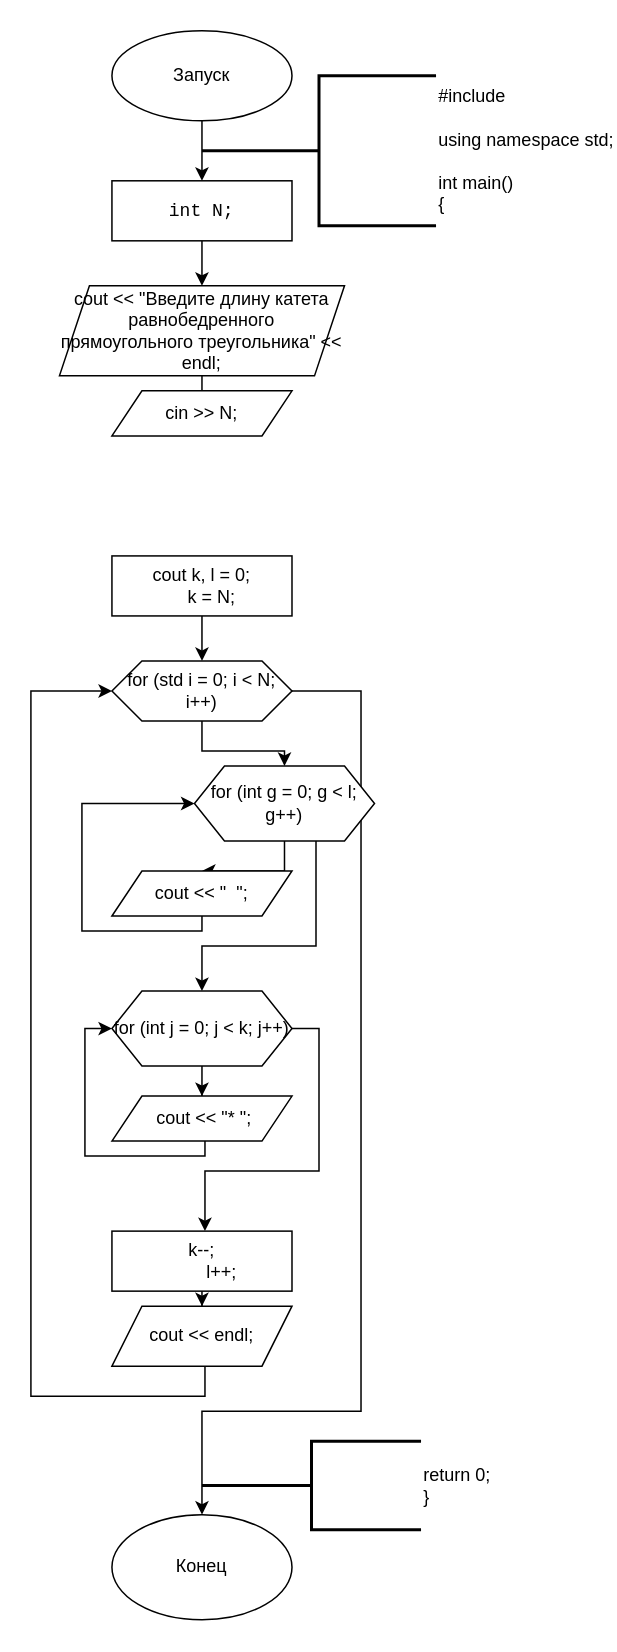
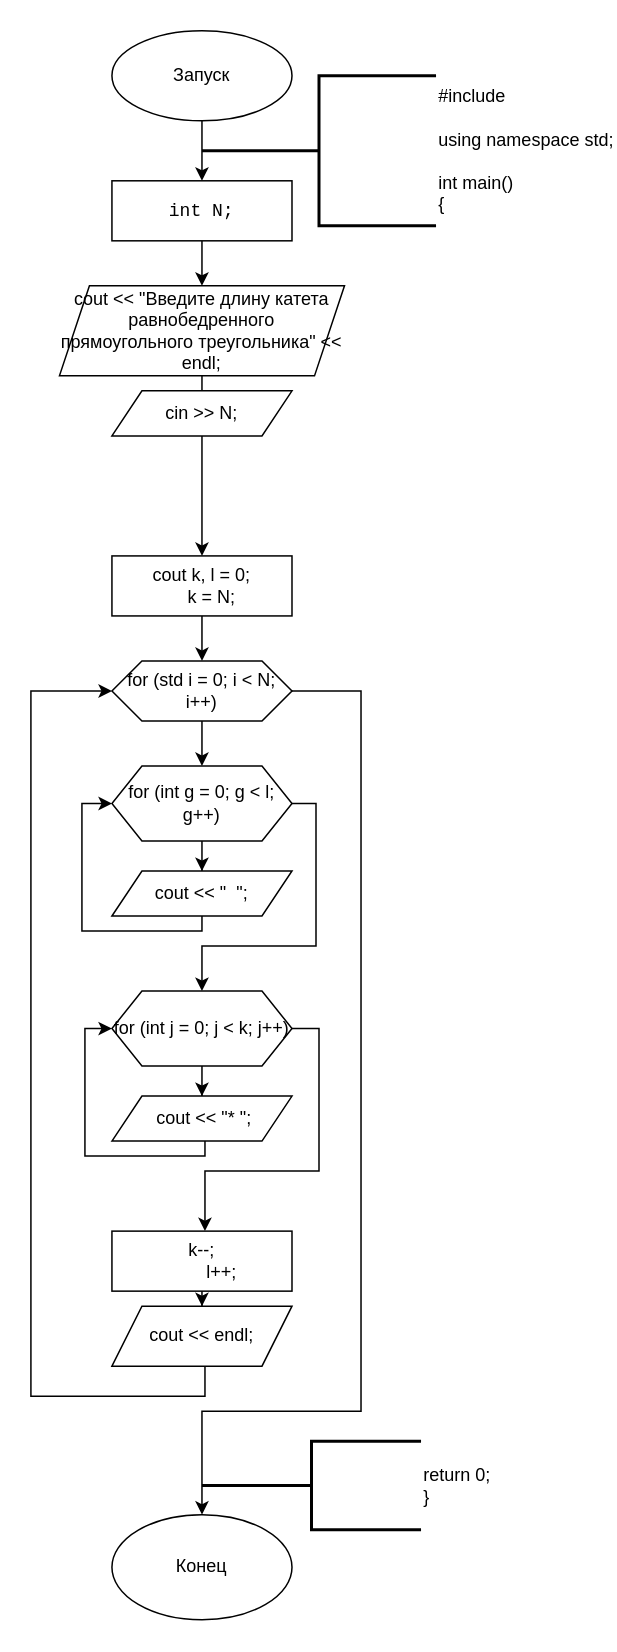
none -> (202, 491)
(284, 803) -> (202, 803)
